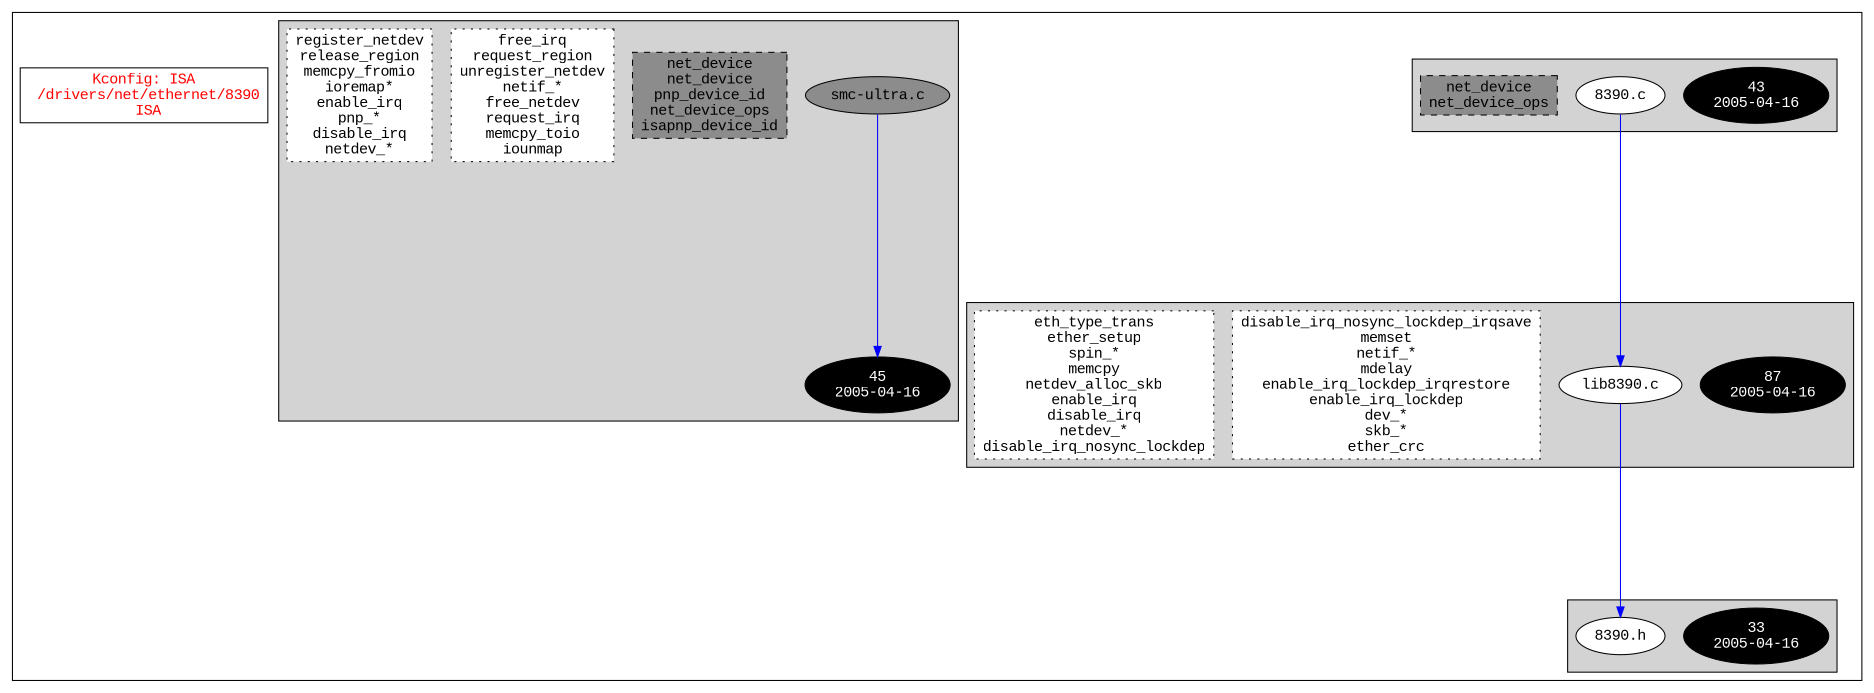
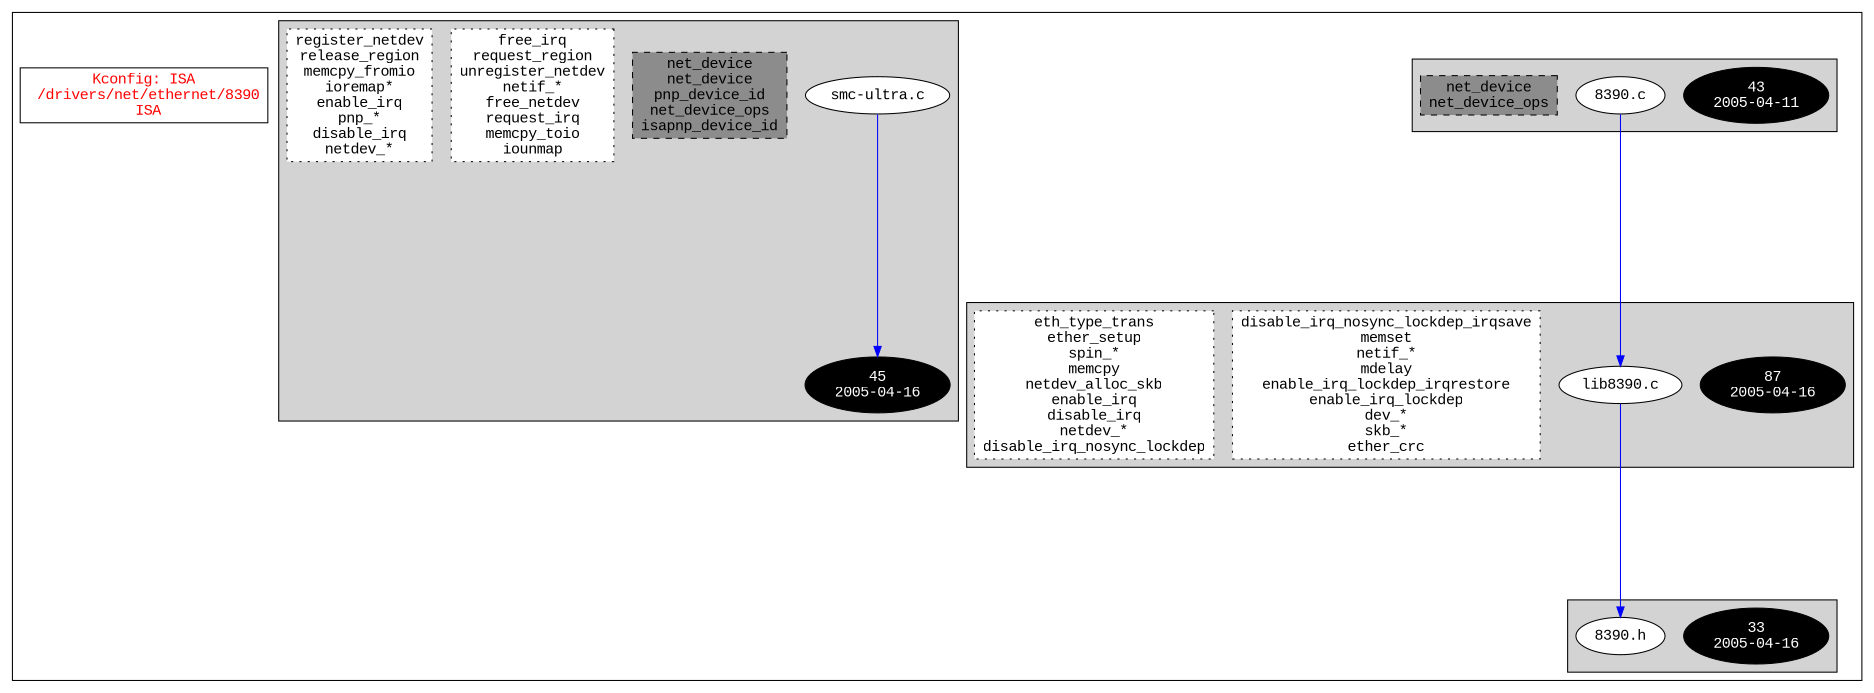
(878, 95) -> (878, 95)
(1756, 95) -> (1756, 95)
